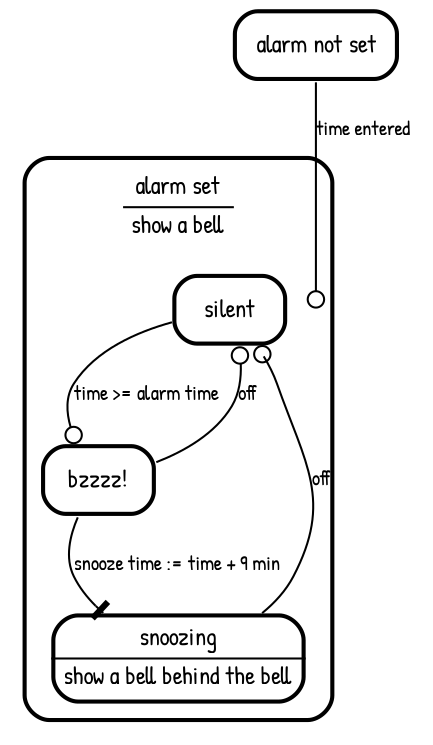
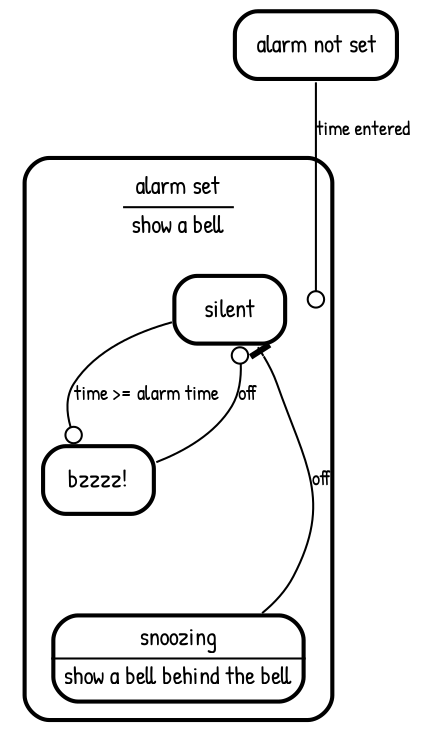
(311, 488) -> (311, 488)
(70, 565) -> none
